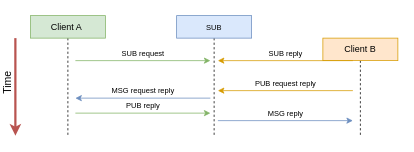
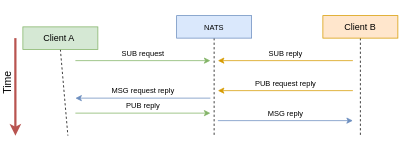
(68, 27) -> (60, 38)
(214, 27) -> (214, 27)
(360, 49) -> (360, 27)
